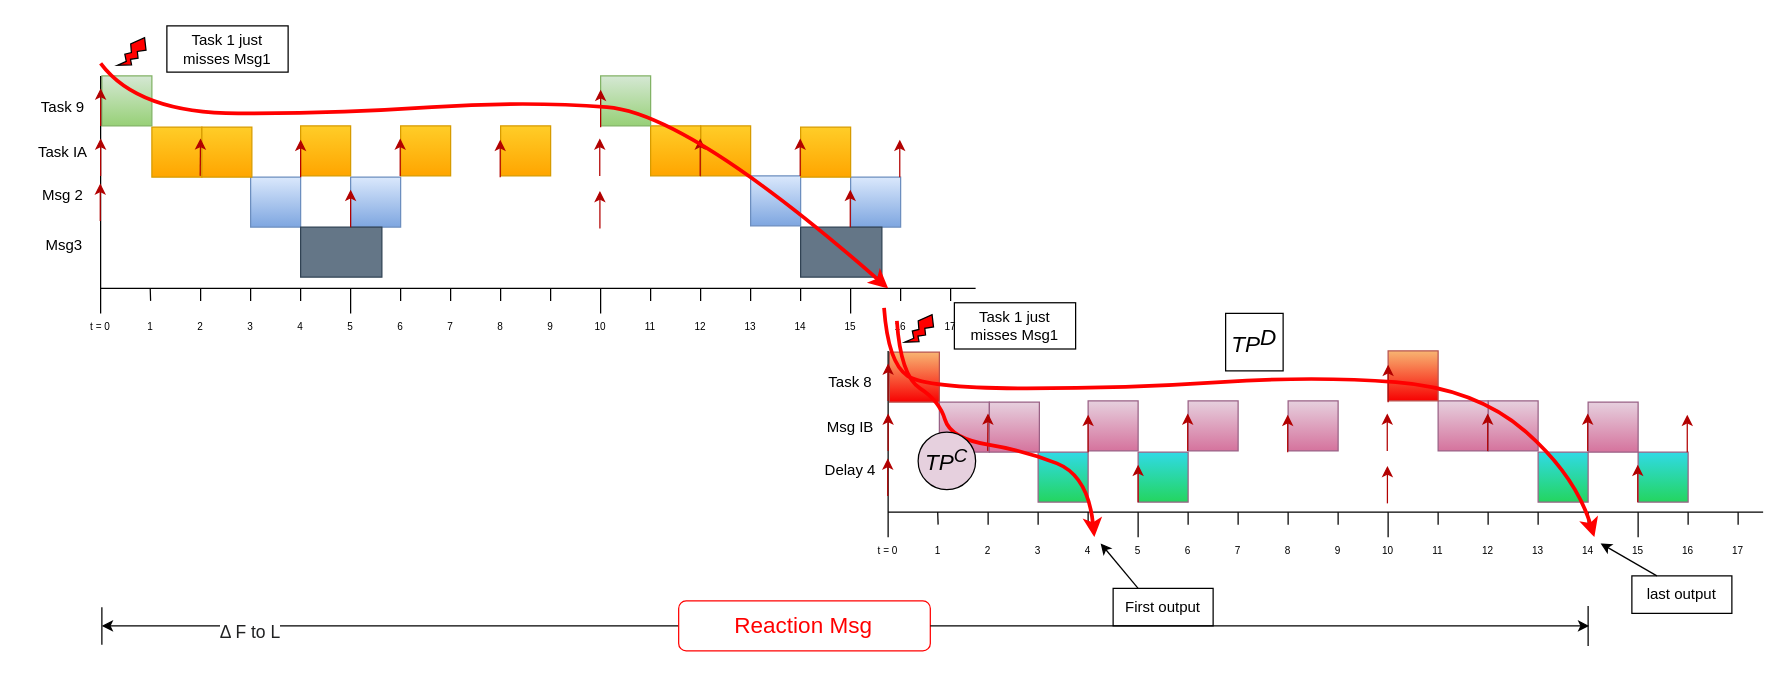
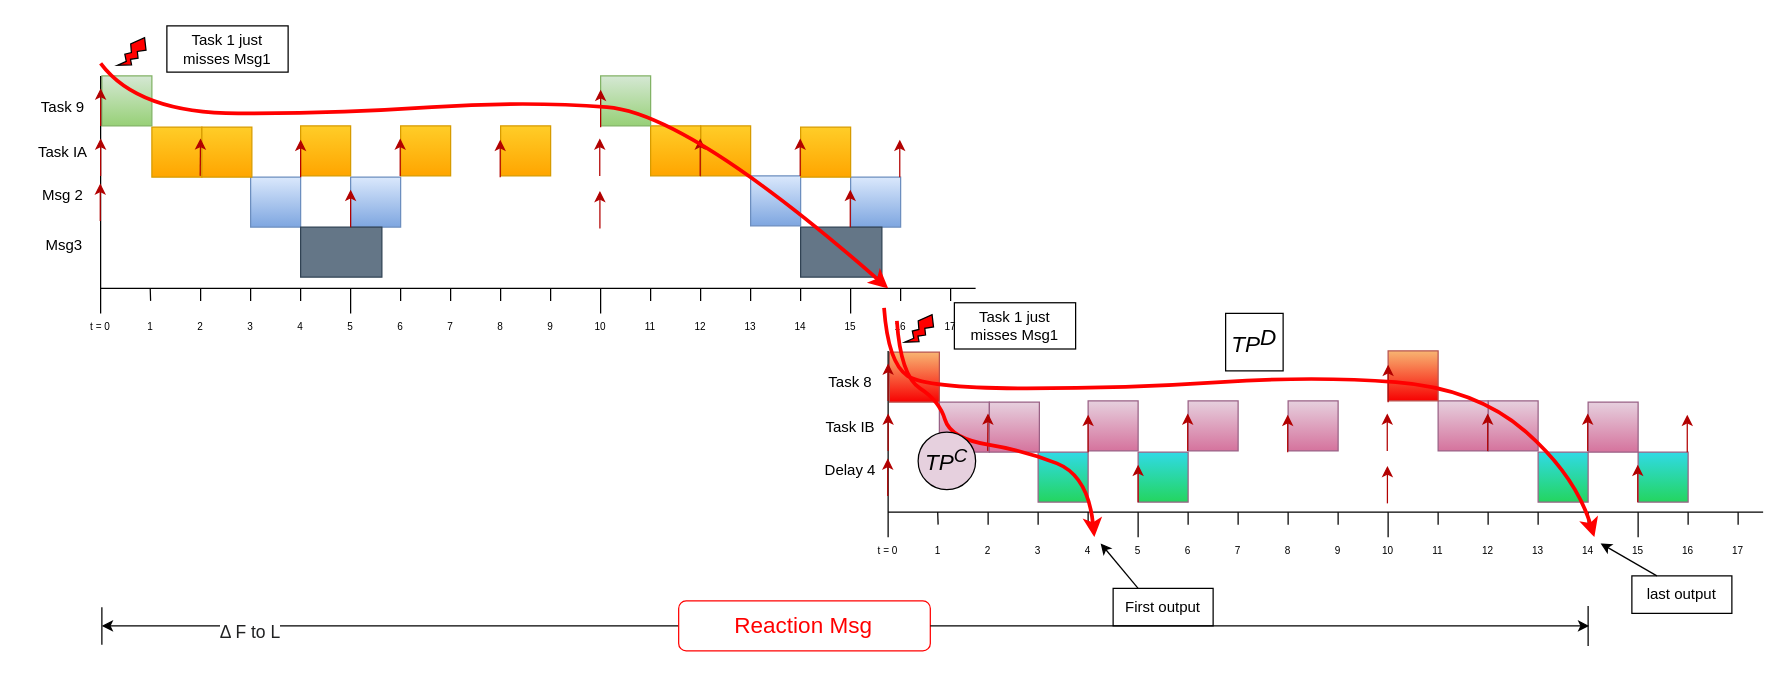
(851, 427) -> (851, 427)
